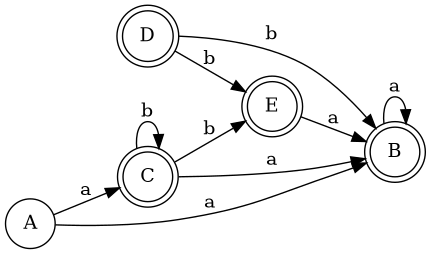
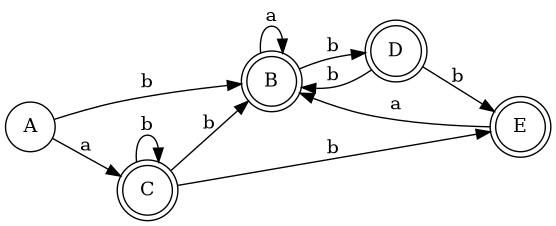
none -> (325, 60)
(272, 160) -> (210, 123)
(210, 202) -> (148, 82)
